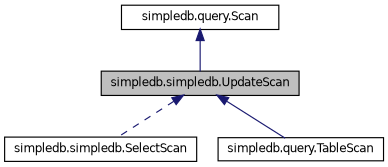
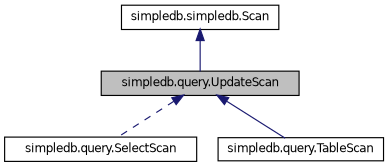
(200, 17) -> (200, 17)
(200, 83) -> (200, 83)
(101, 149) -> (101, 149)
